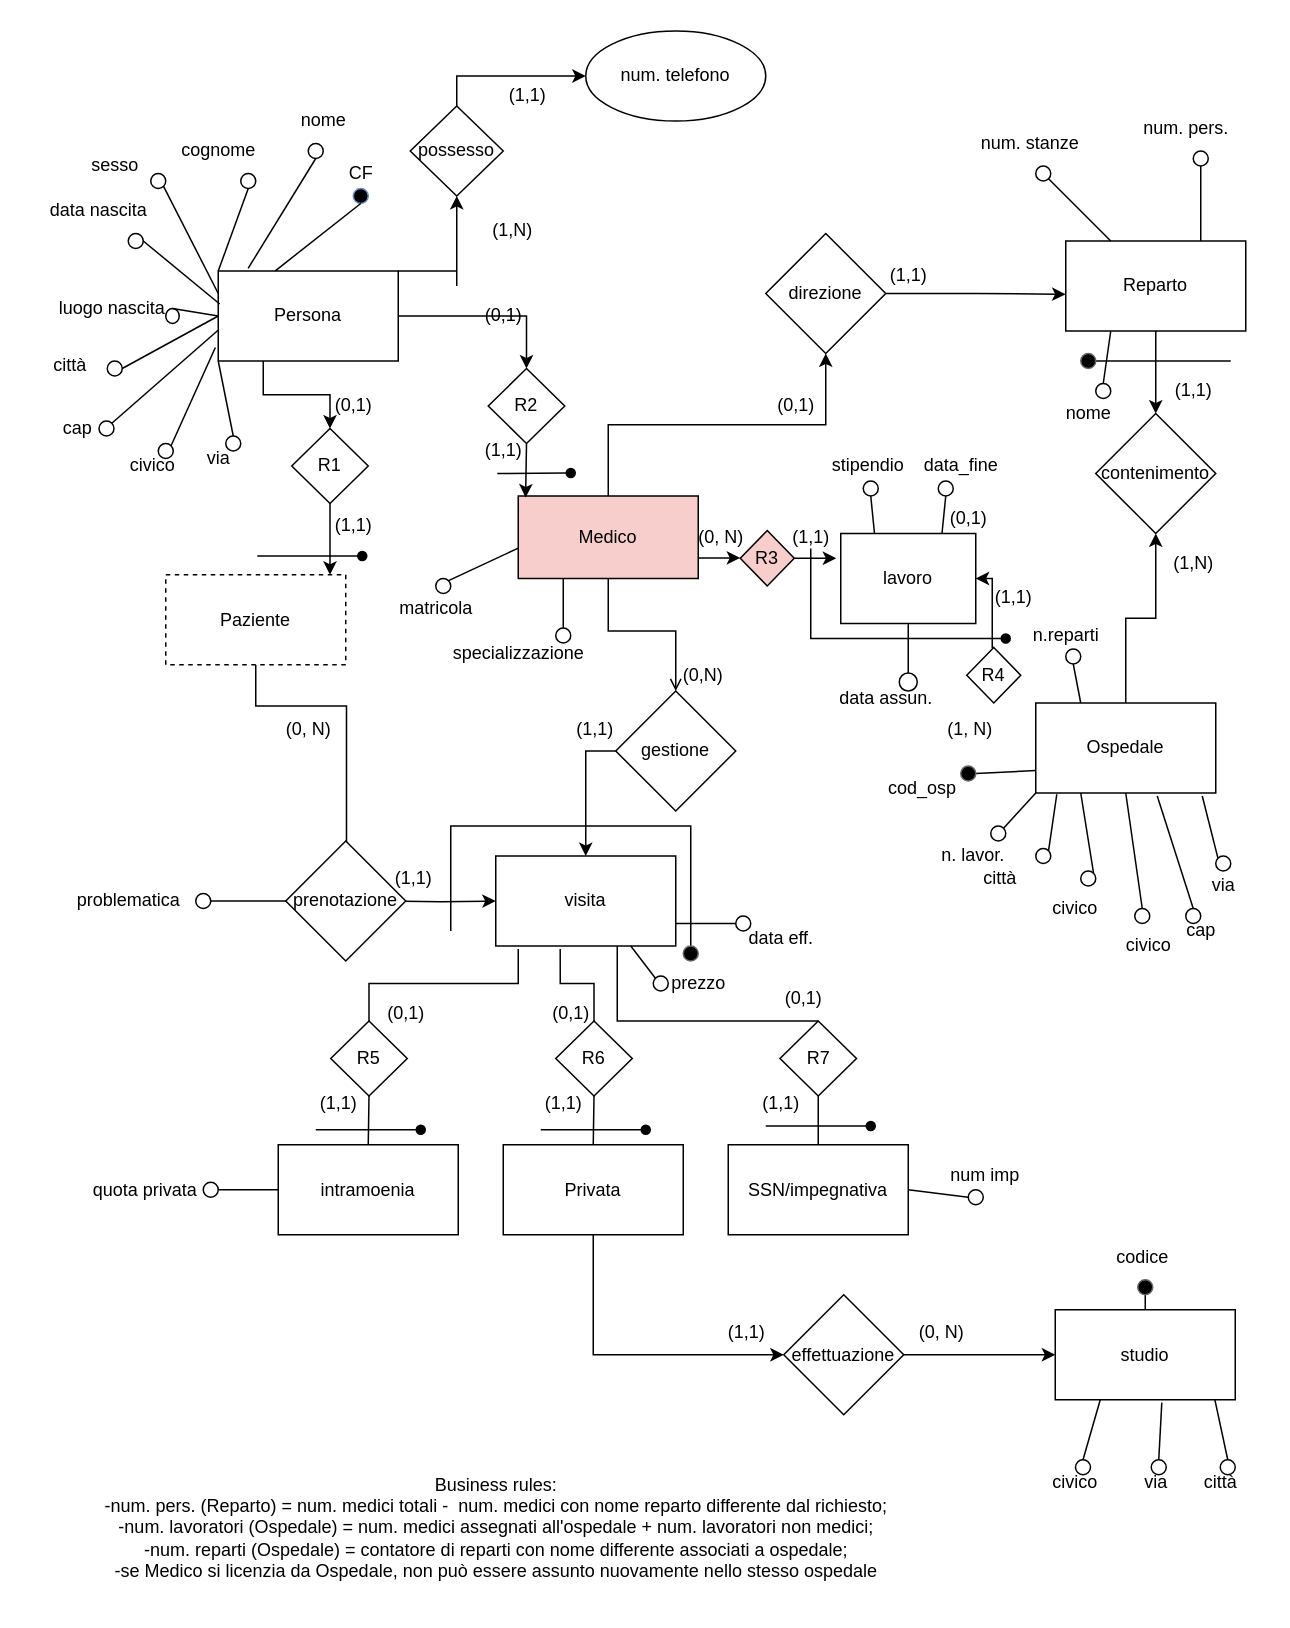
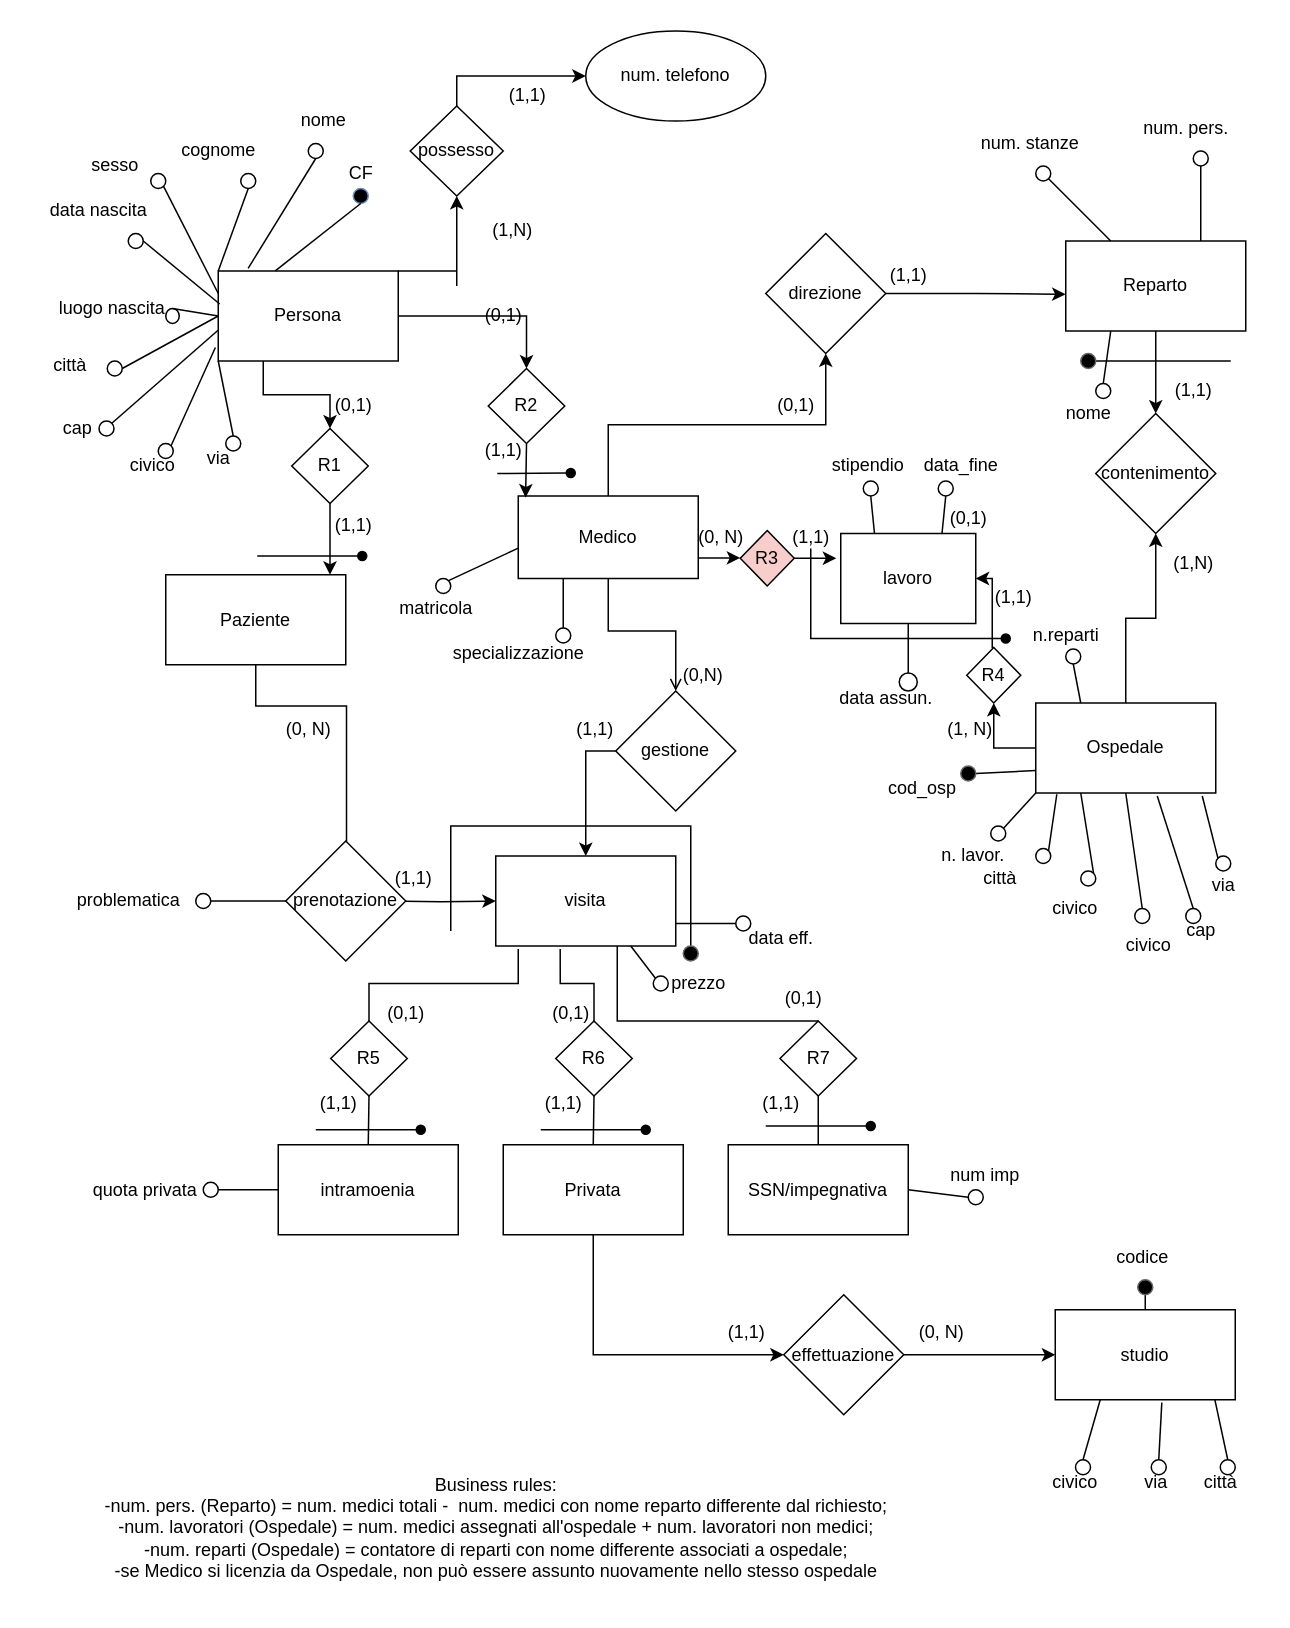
(608, 537) -> (608, 537)
(256, 620) -> (256, 620)
none -> (998, 748)
